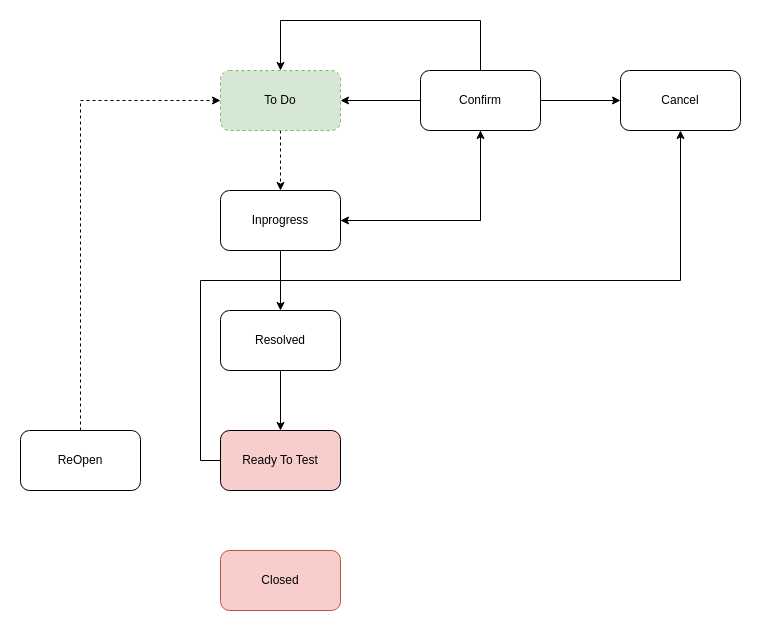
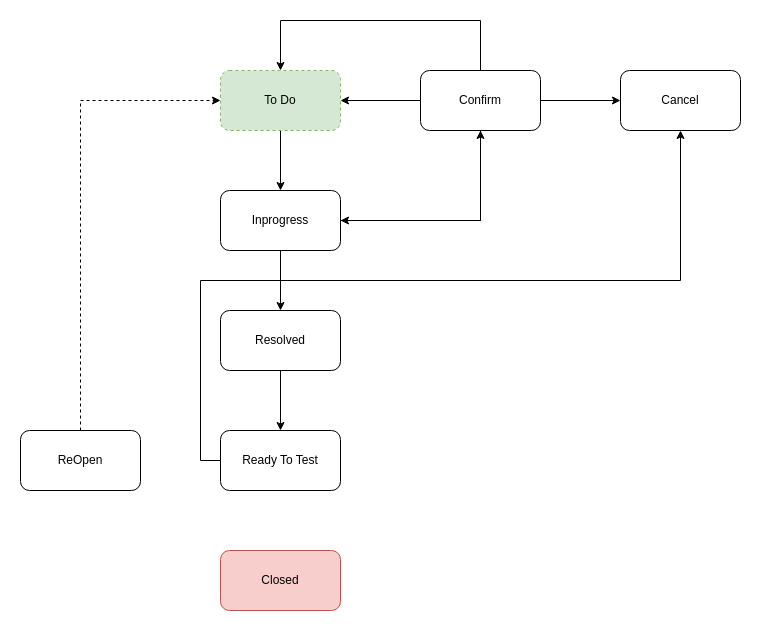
(281, 158) -> (281, 158)
(281, 461) -> (281, 461)
